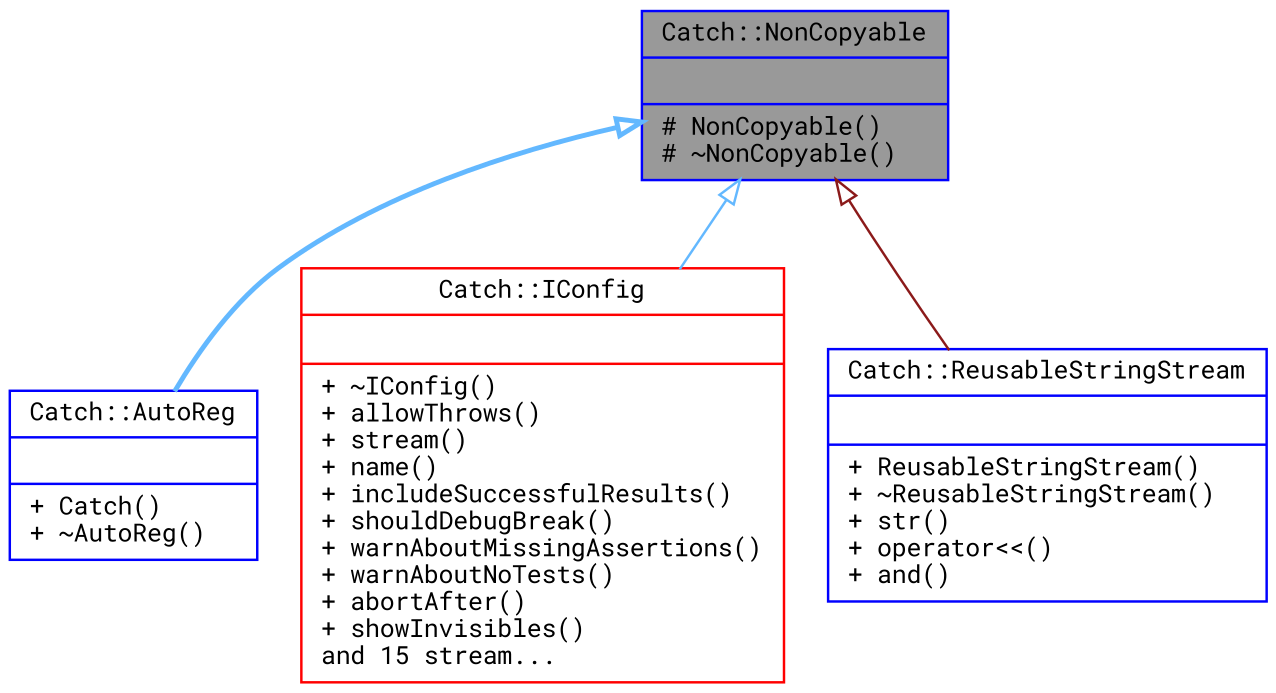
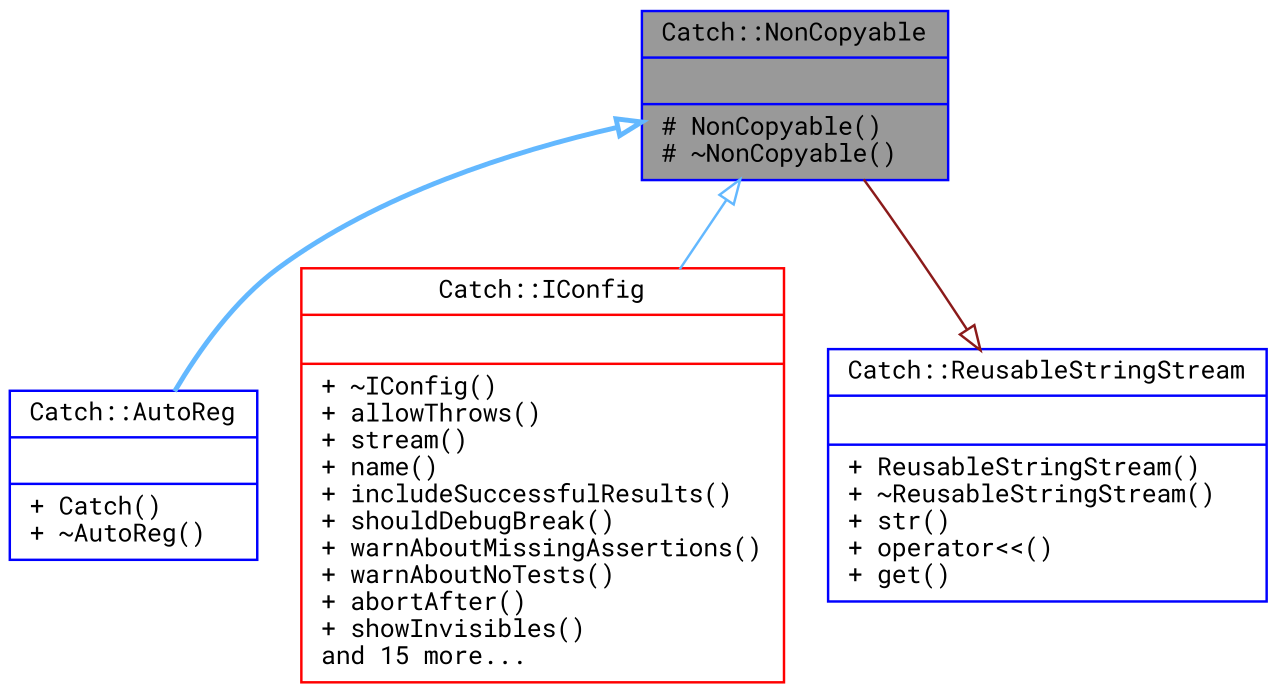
(898, 276) -> (916, 254)
(900, 576) -> (900, 576)
(440, 657) -> (425, 657)
